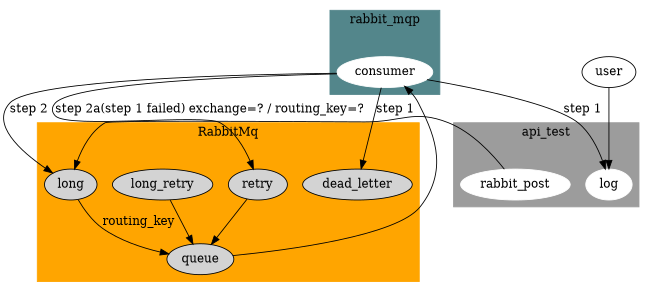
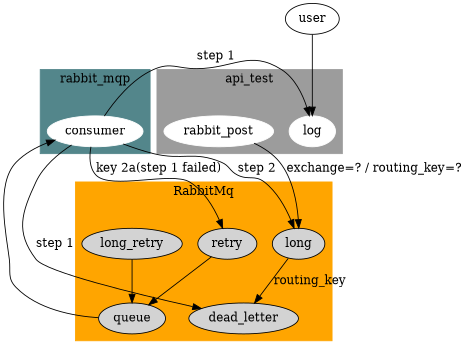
(121, 109) -> (159, 169)
(113, 235) -> (274, 277)
